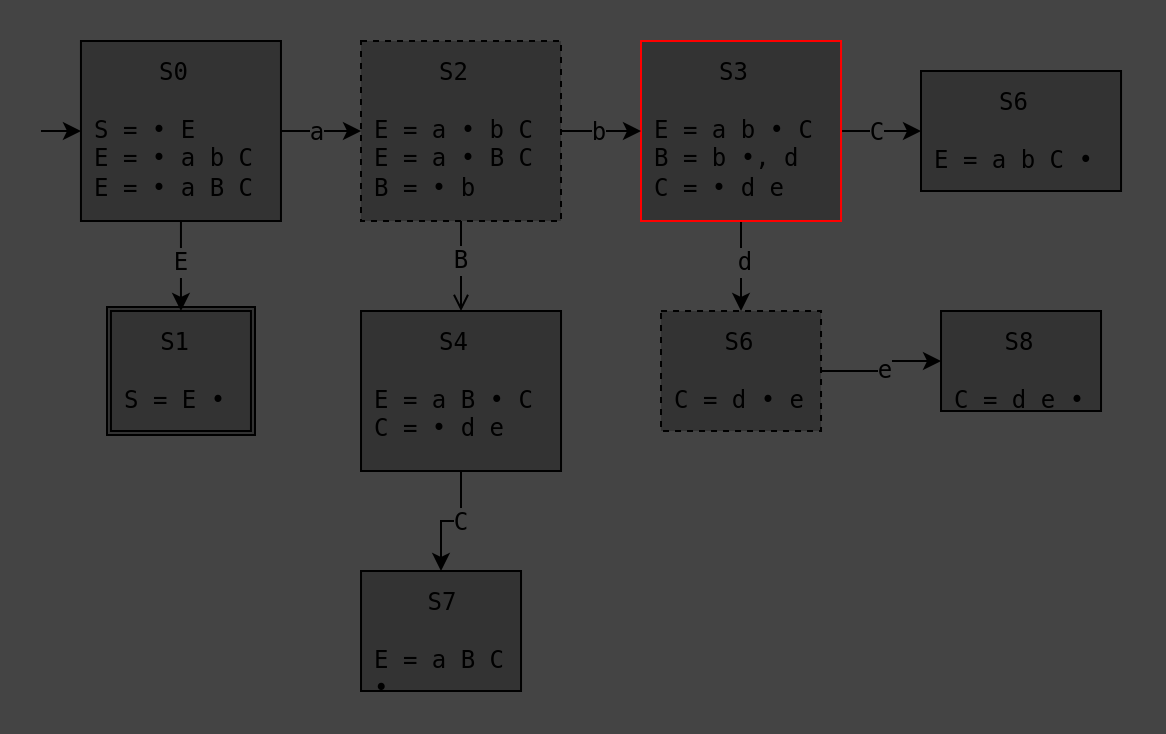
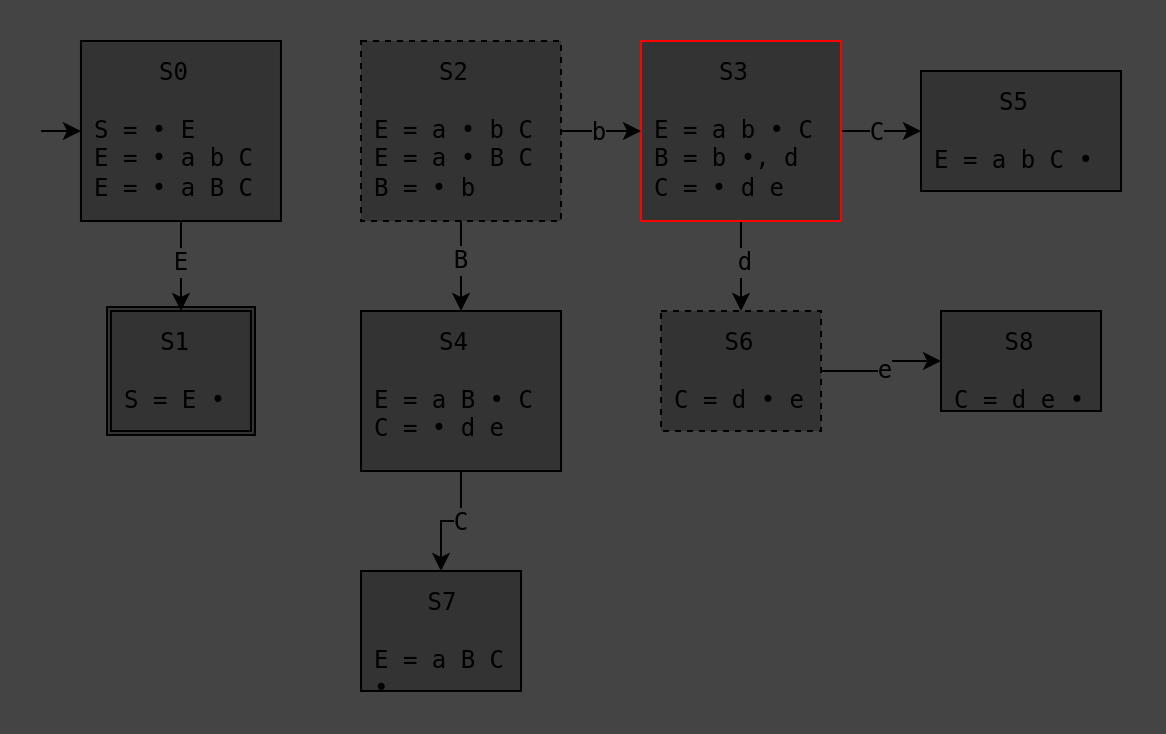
(993, 118) -> (993, 118)
(314, 131) -> none
(461, 298) -> (461, 296)
